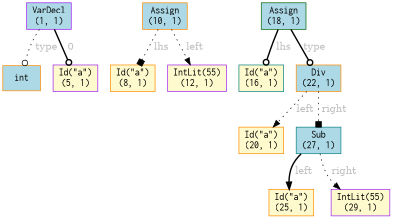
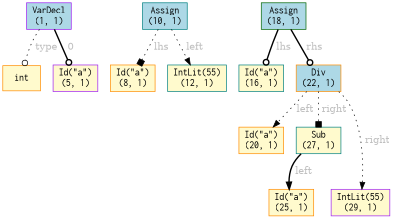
(165, 16) -> (165, 16)
(313, 47) -> (313, 47)
(22, 78) -> (22, 78)
(197, 78) -> (197, 78)
(319, 140) -> (319, 140)
(325, 170) -> (360, 134)
